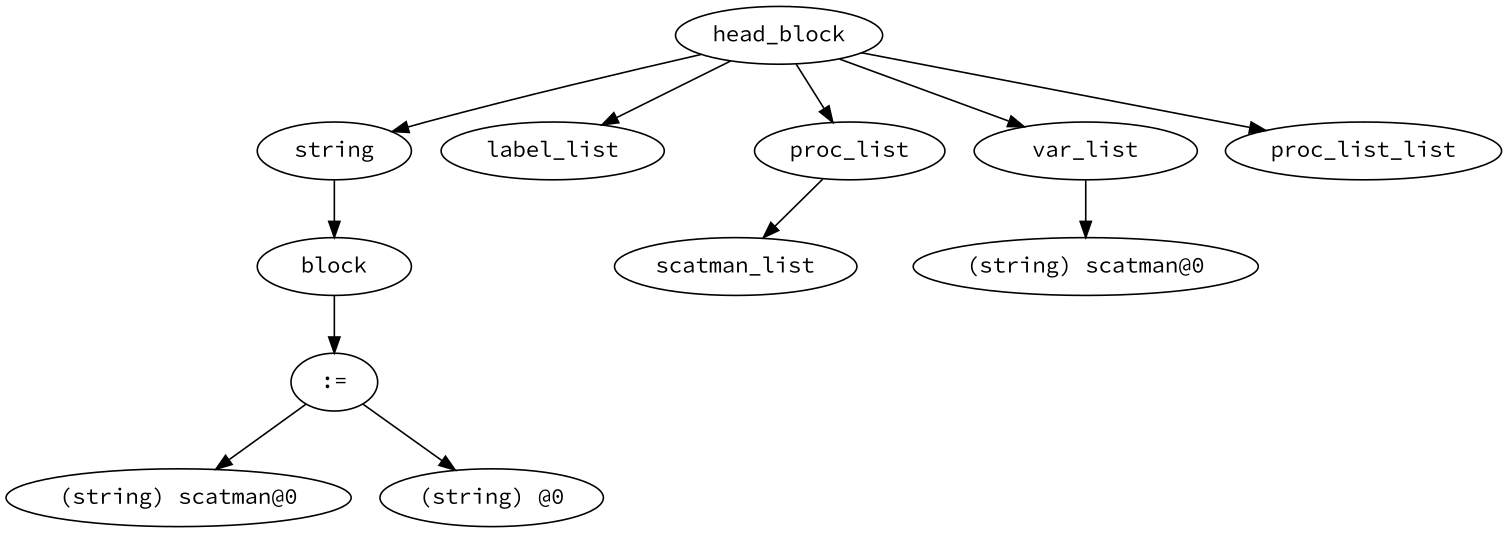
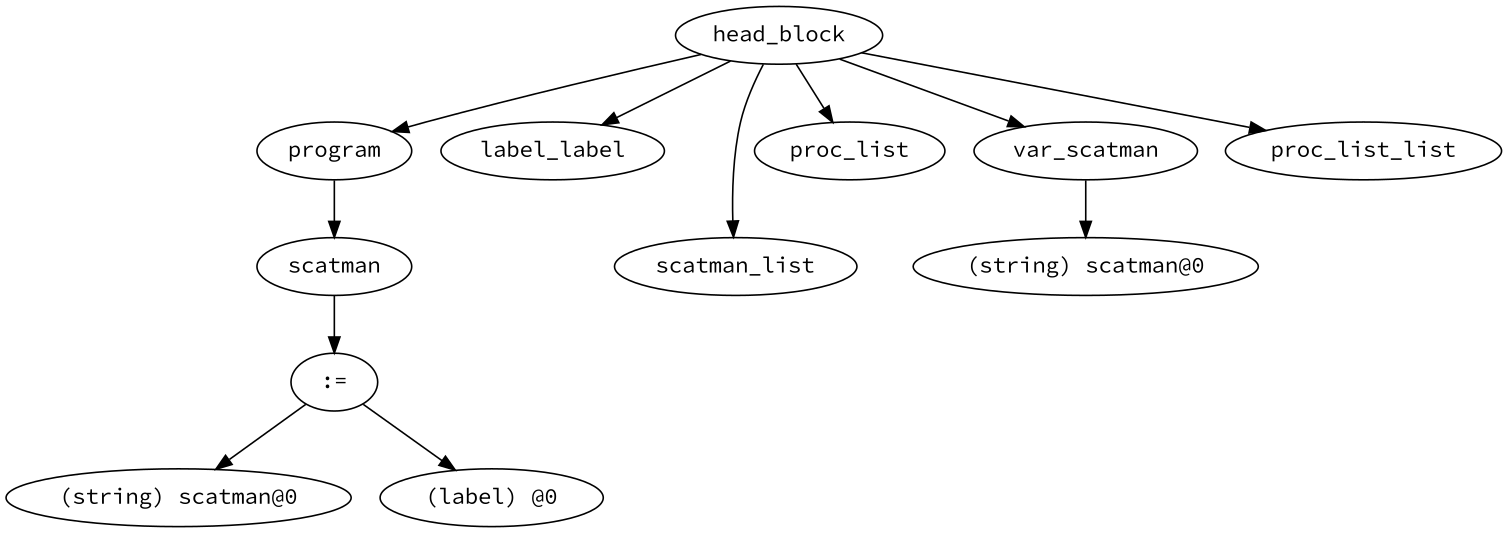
(334, 151) -> (334, 151)
(553, 151) -> (553, 151)
(1086, 151) -> (1086, 151)
(799, 203) -> (737, 140)
(334, 267) -> (334, 267)
(492, 498) -> (492, 498)
